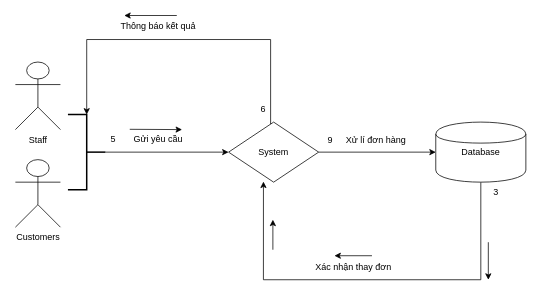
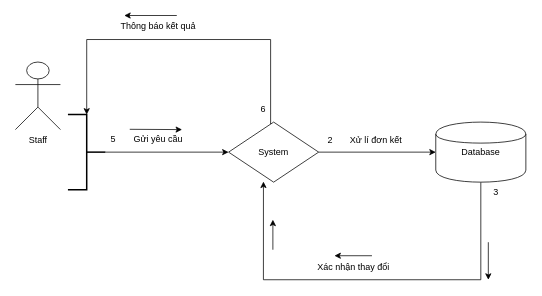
(330, 141) -> (330, 141)
(376, 141) -> (376, 141)
(38, 193) -> none
(353, 267) -> (353, 267)
